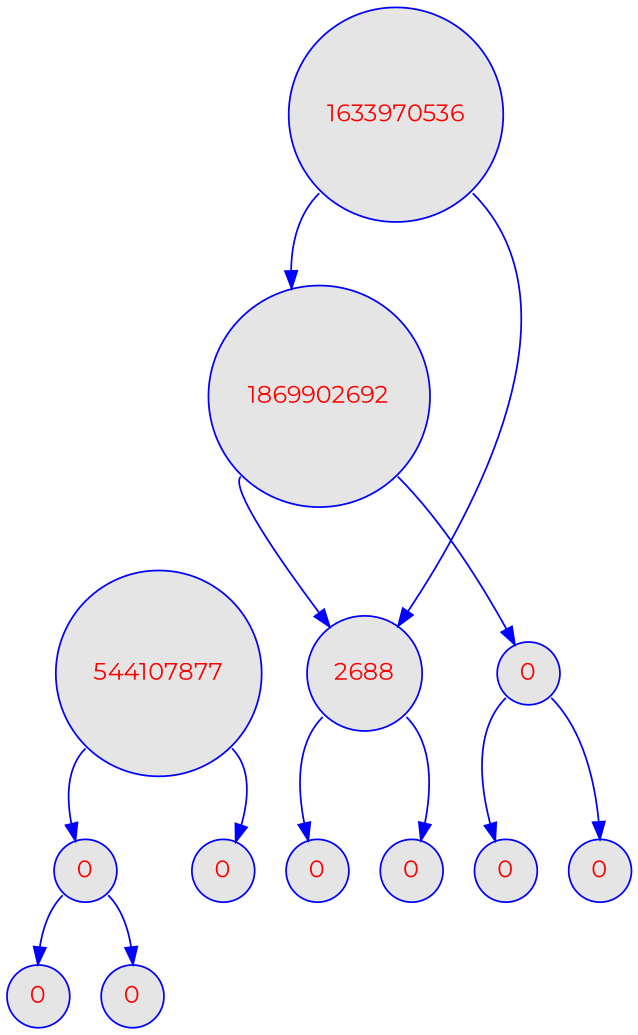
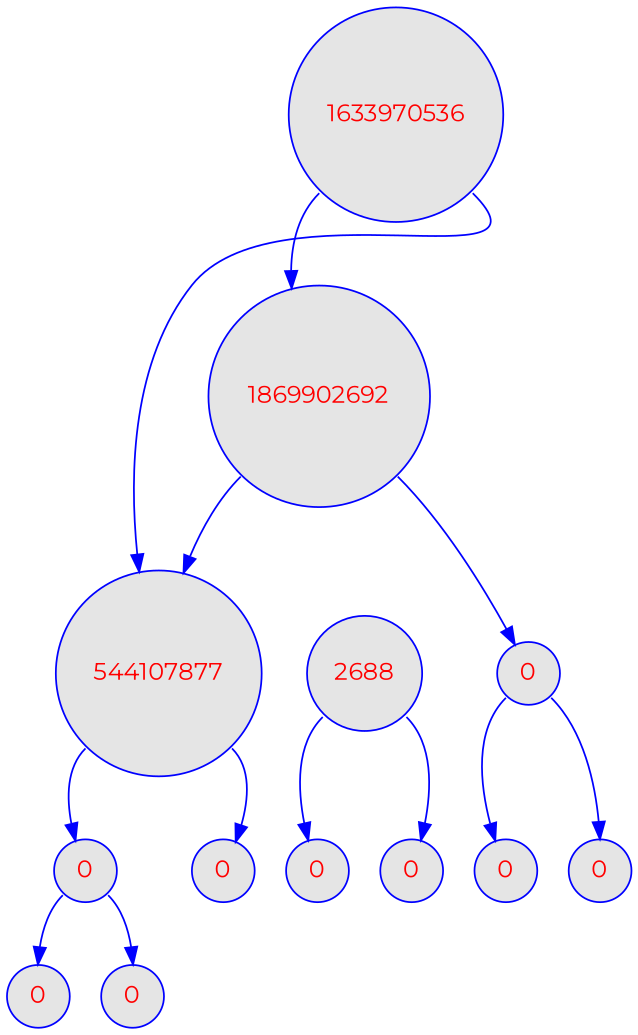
(508, 407) -> (219, 265)
(273, 547) -> (212, 514)
